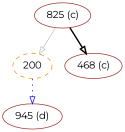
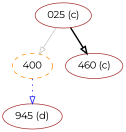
(63, 15) -> (63, 15)
(32, 66) -> (32, 66)
(93, 66) -> (94, 66)
